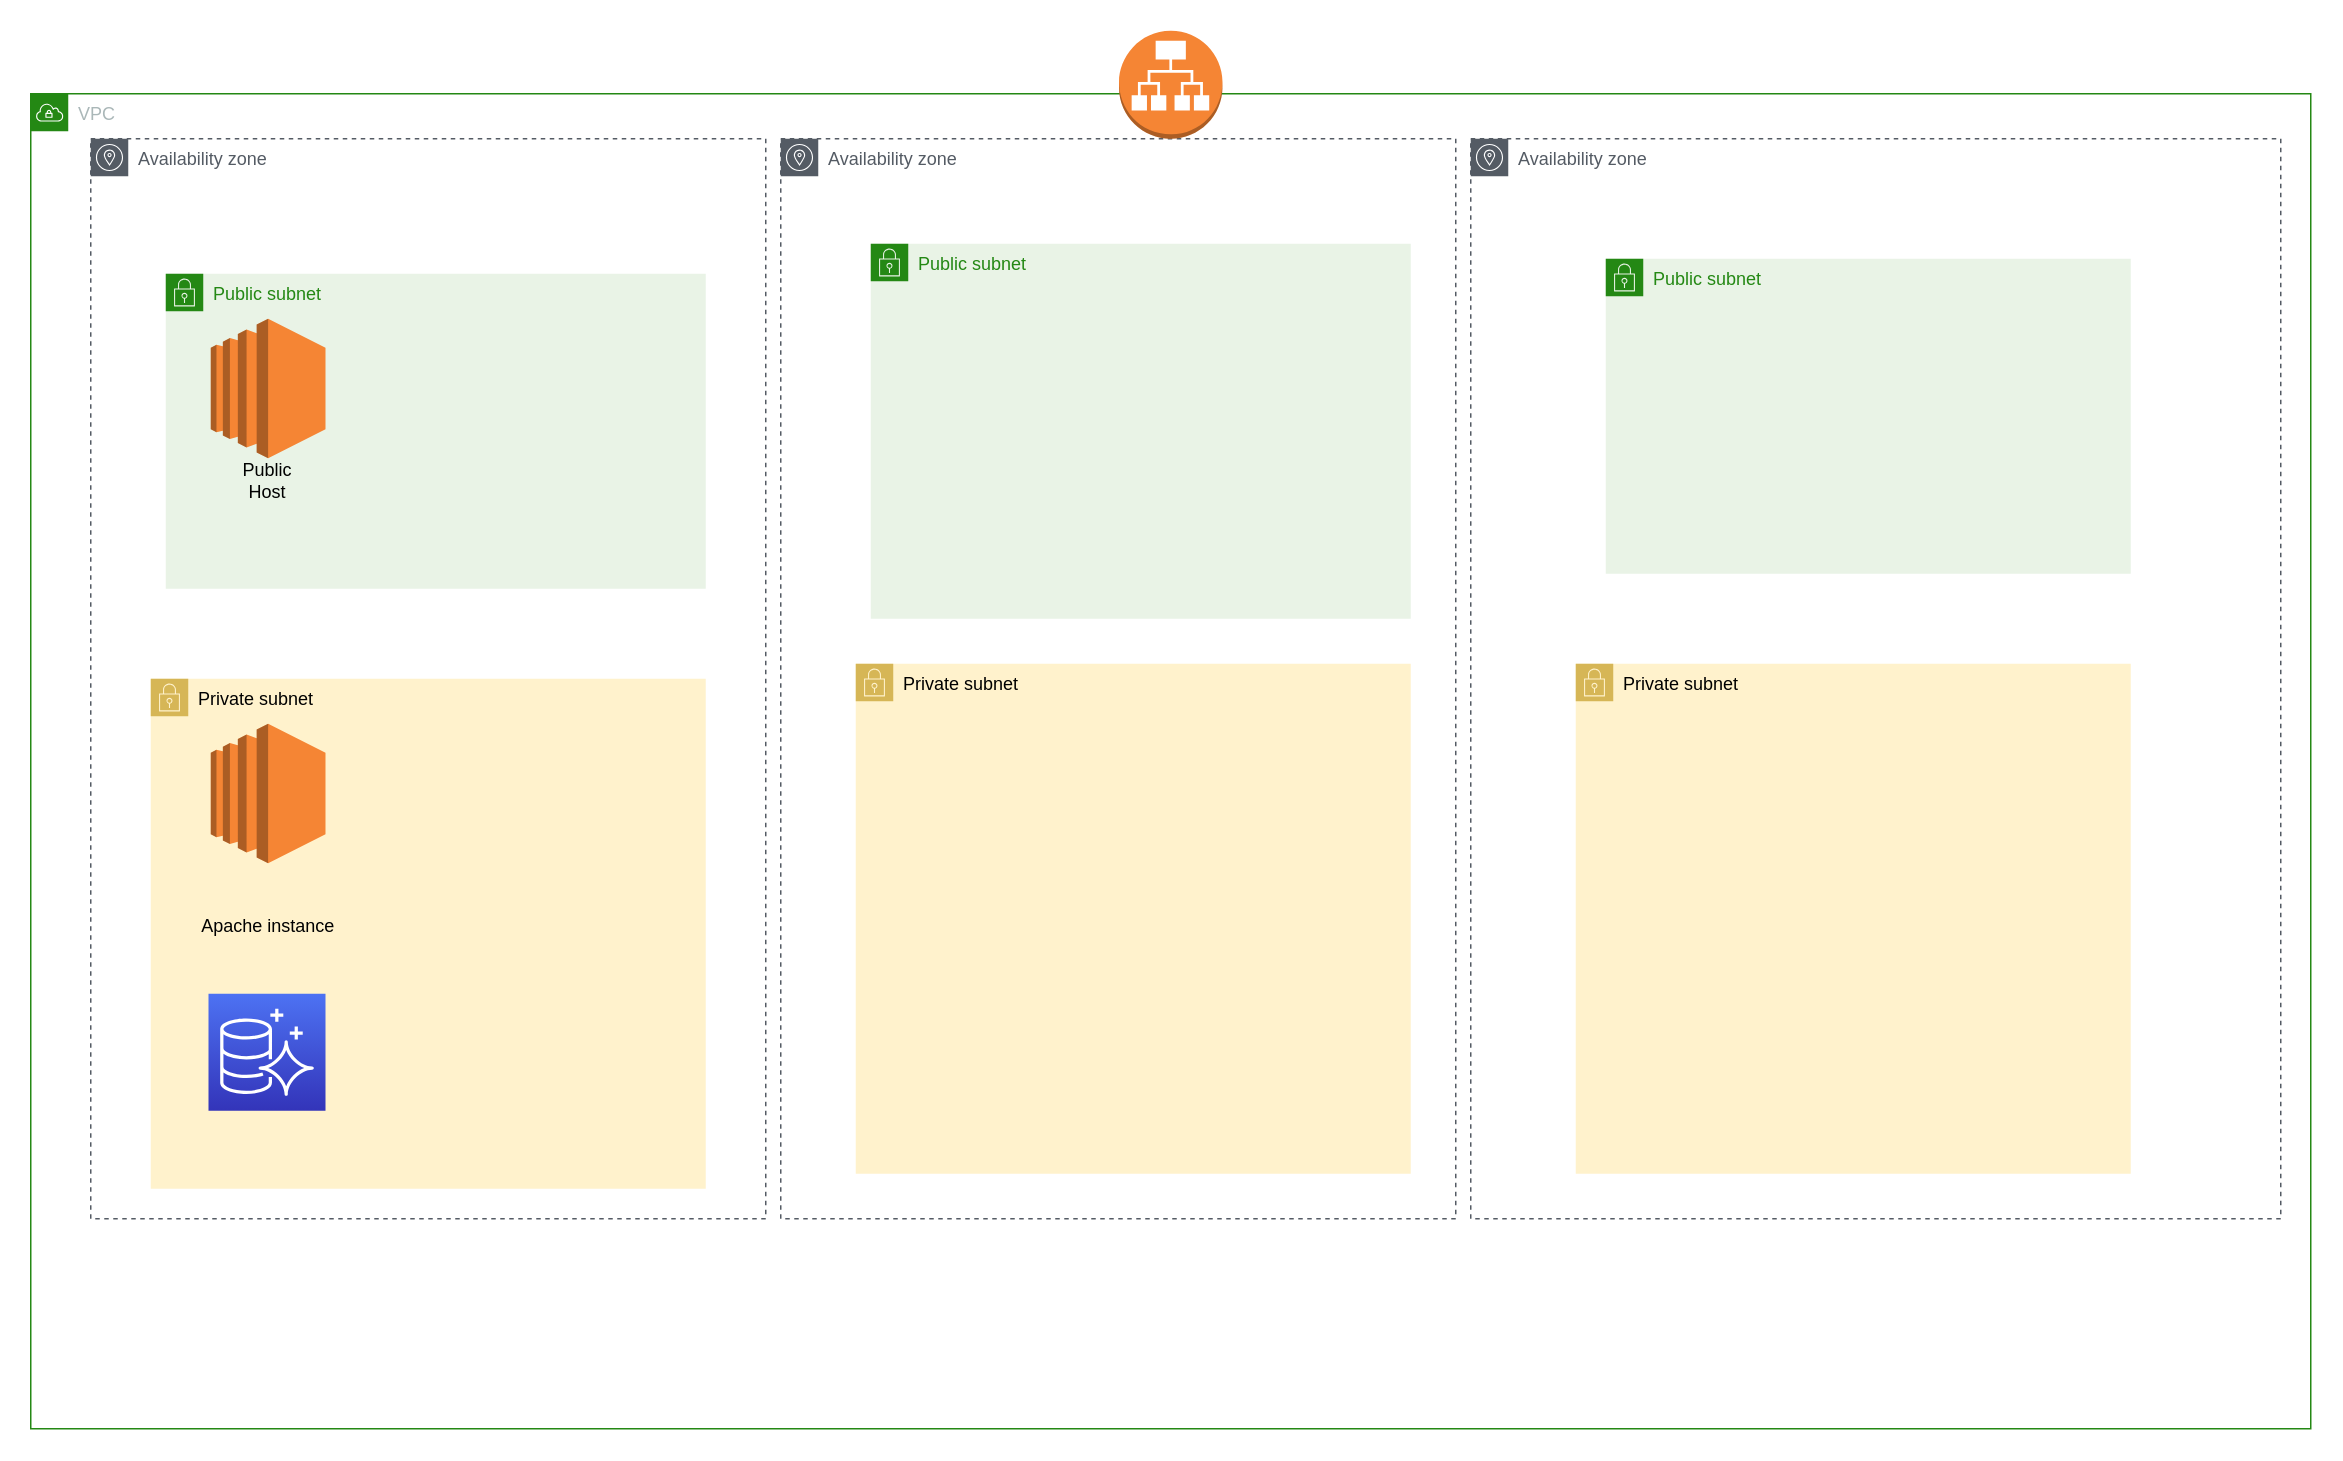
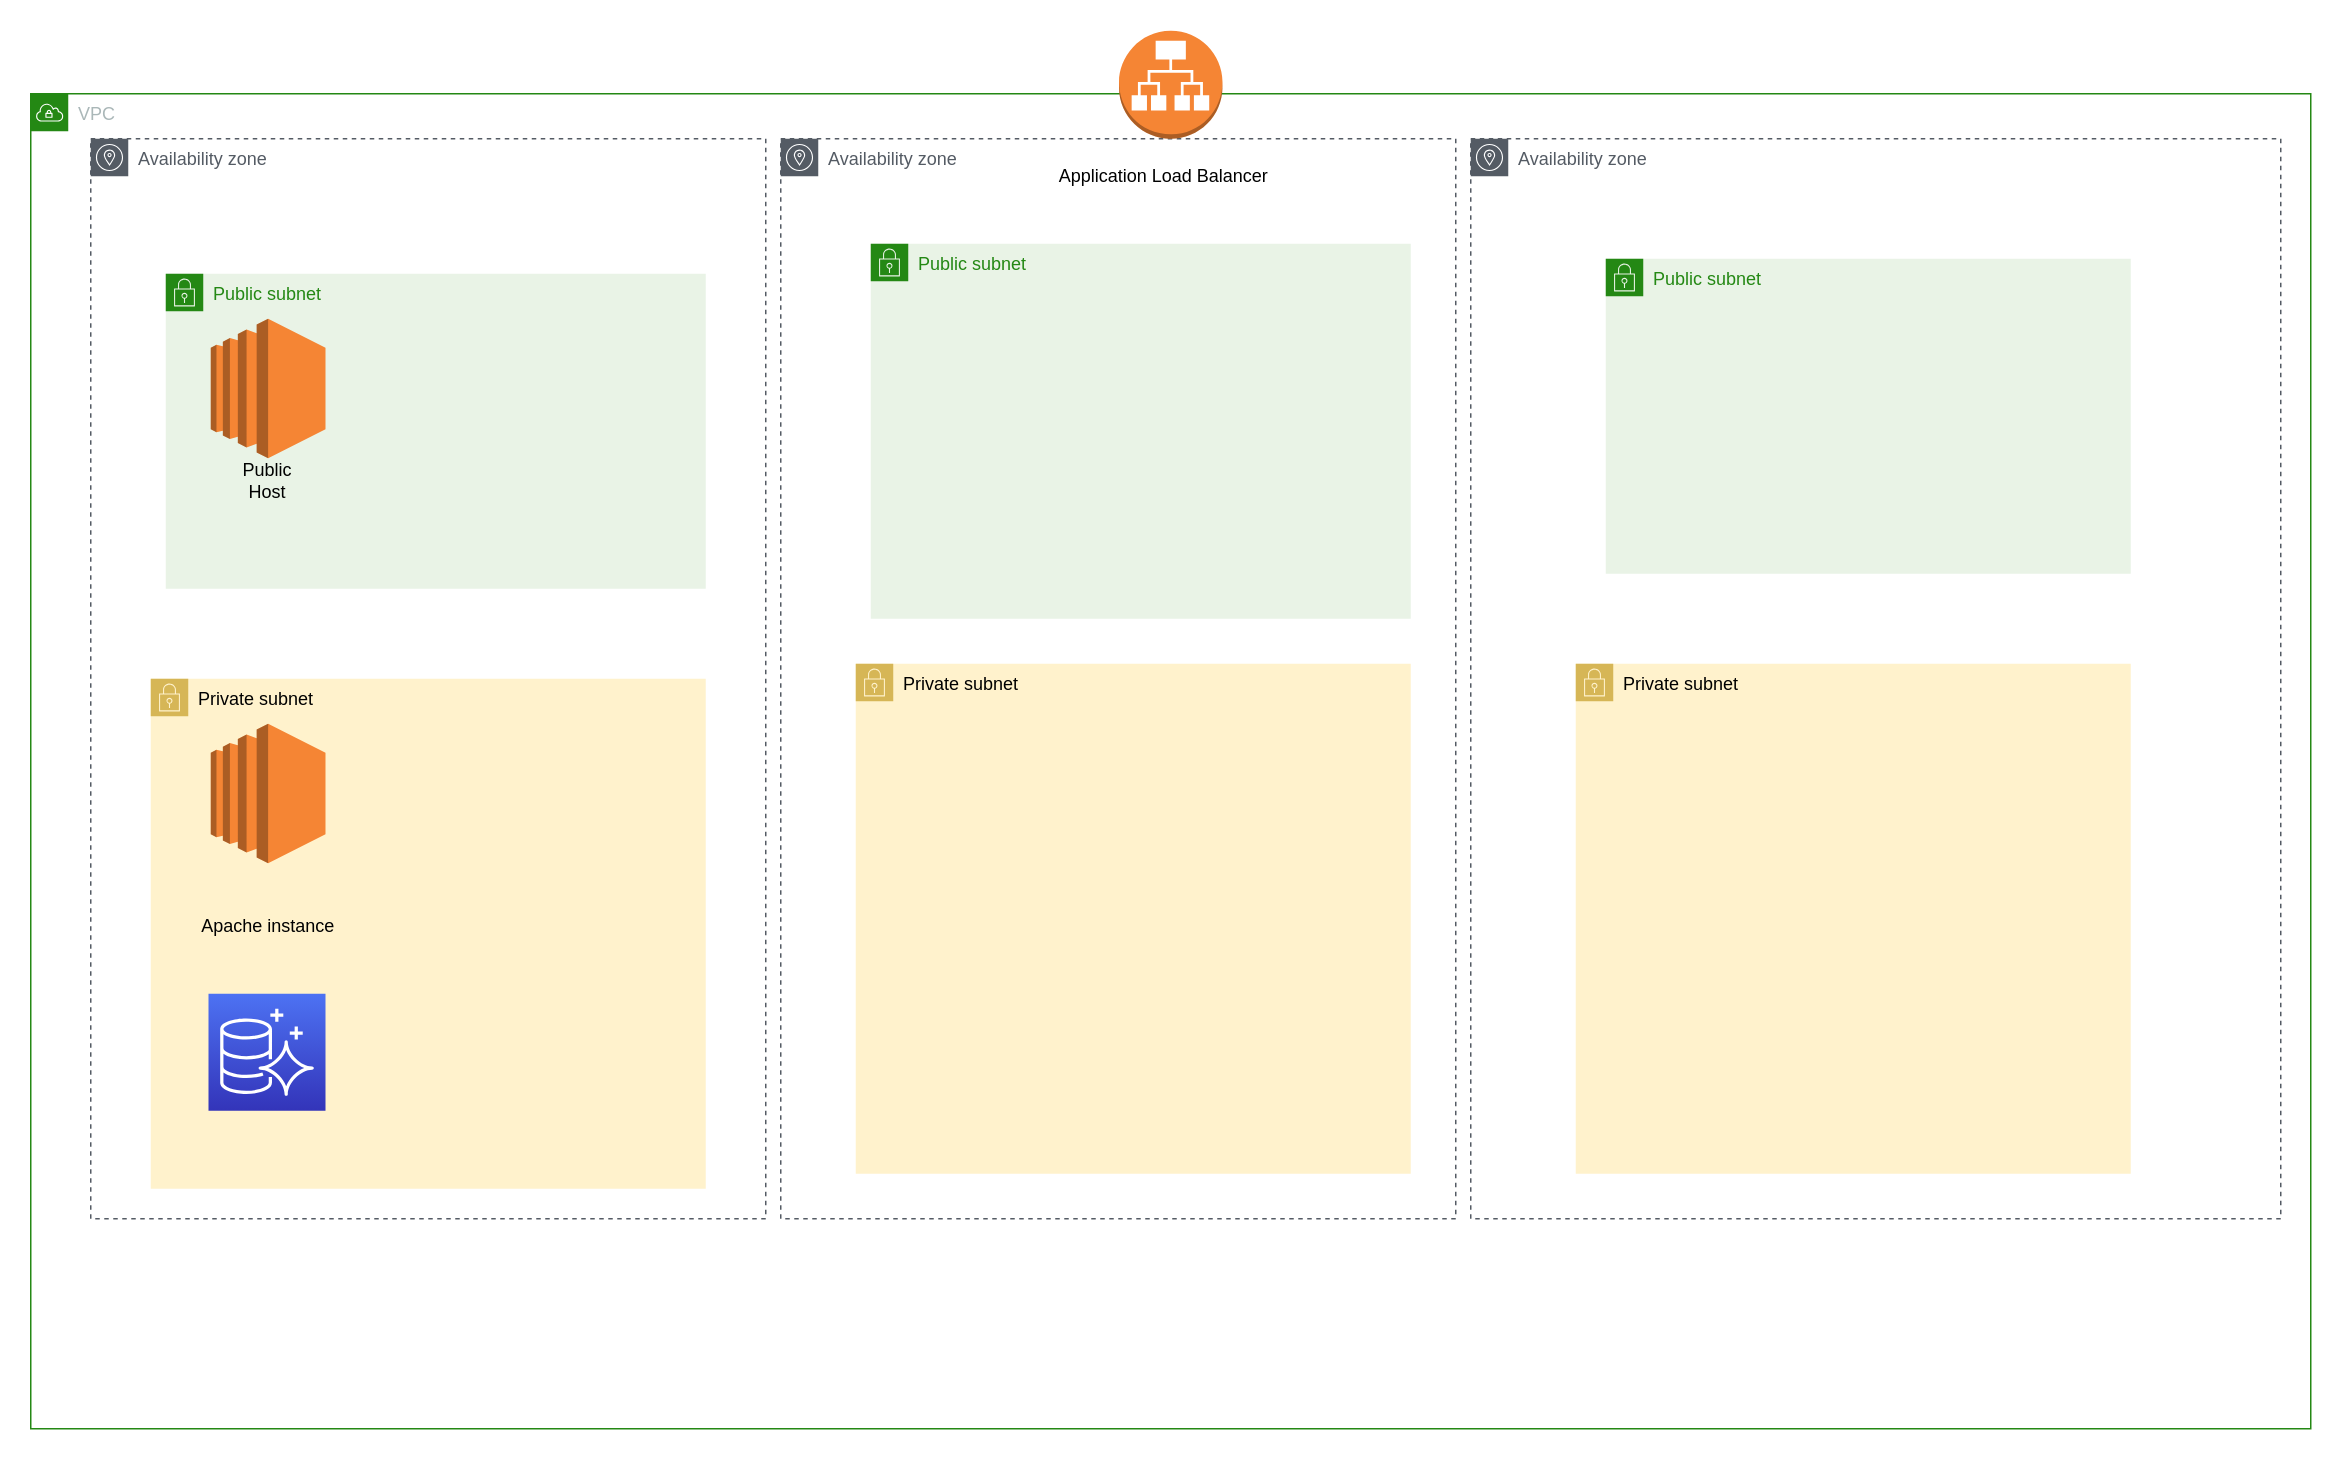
none -> (1163, 176)
